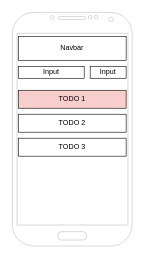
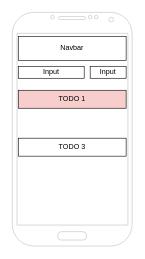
(72, 123) -> none
